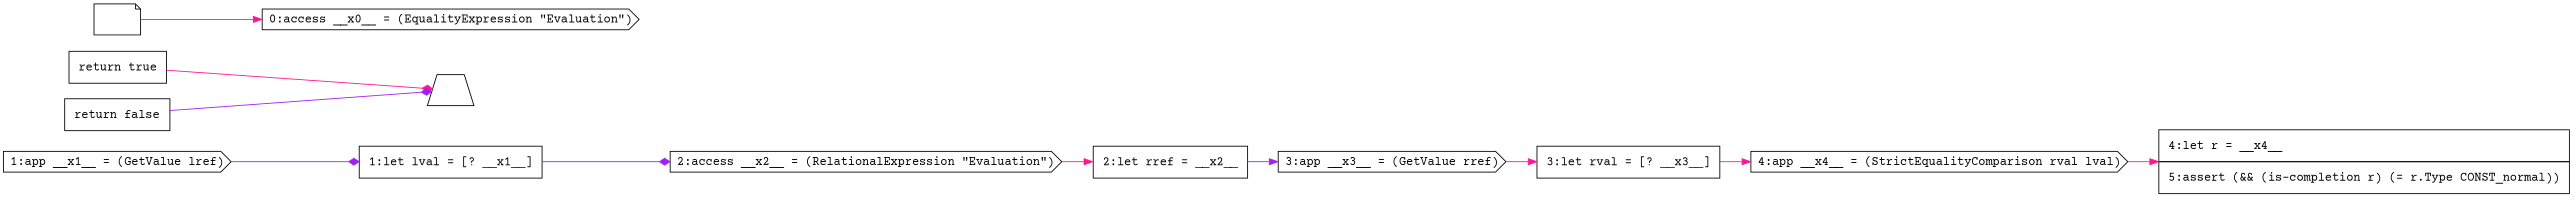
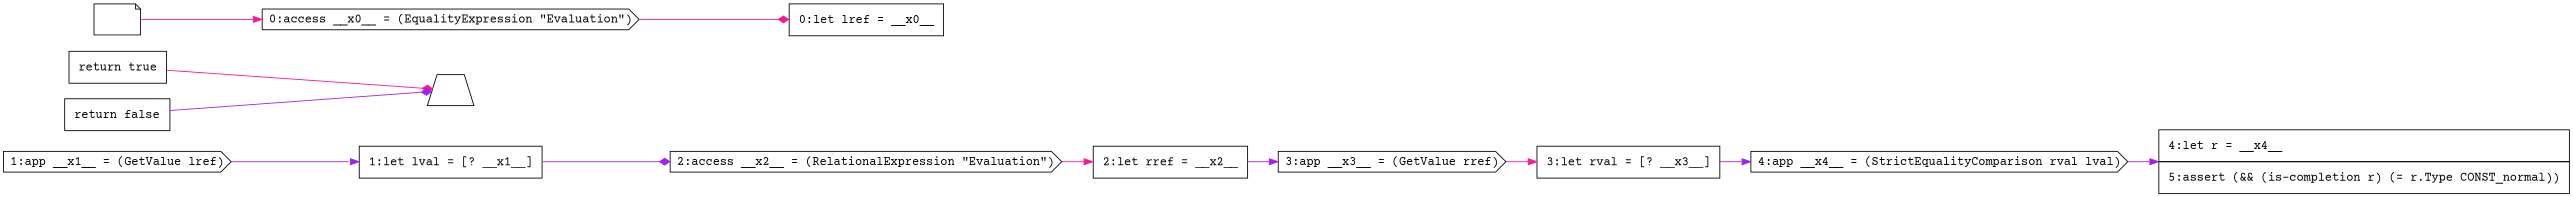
none -> (866, 19)
(290, 162) -> (290, 162)
(1731, 162) -> (1731, 162)
(2139, 162) -> (2139, 162)
